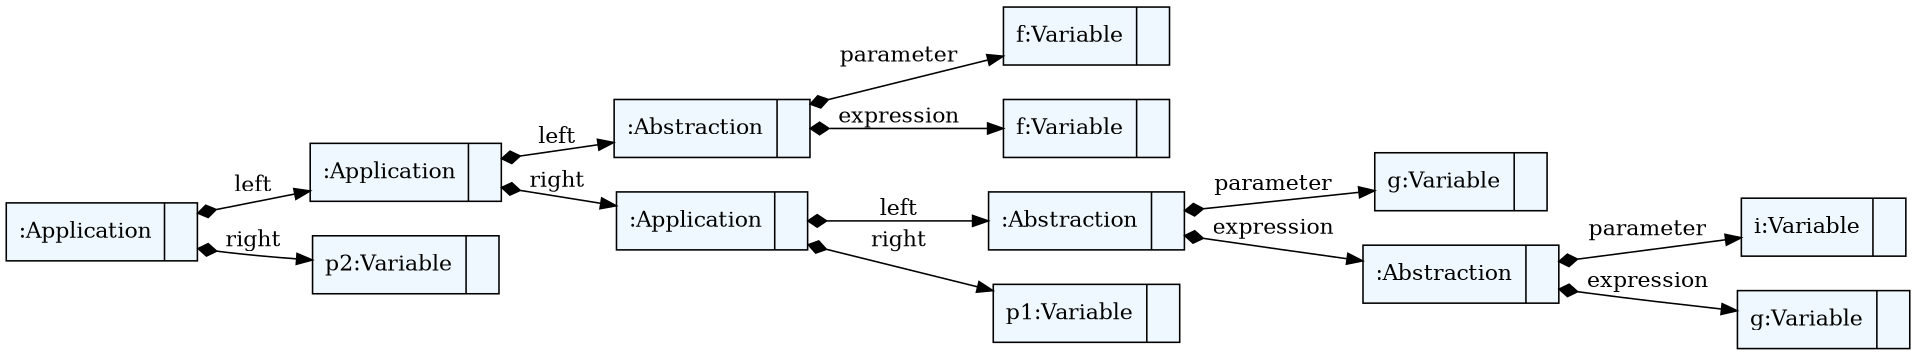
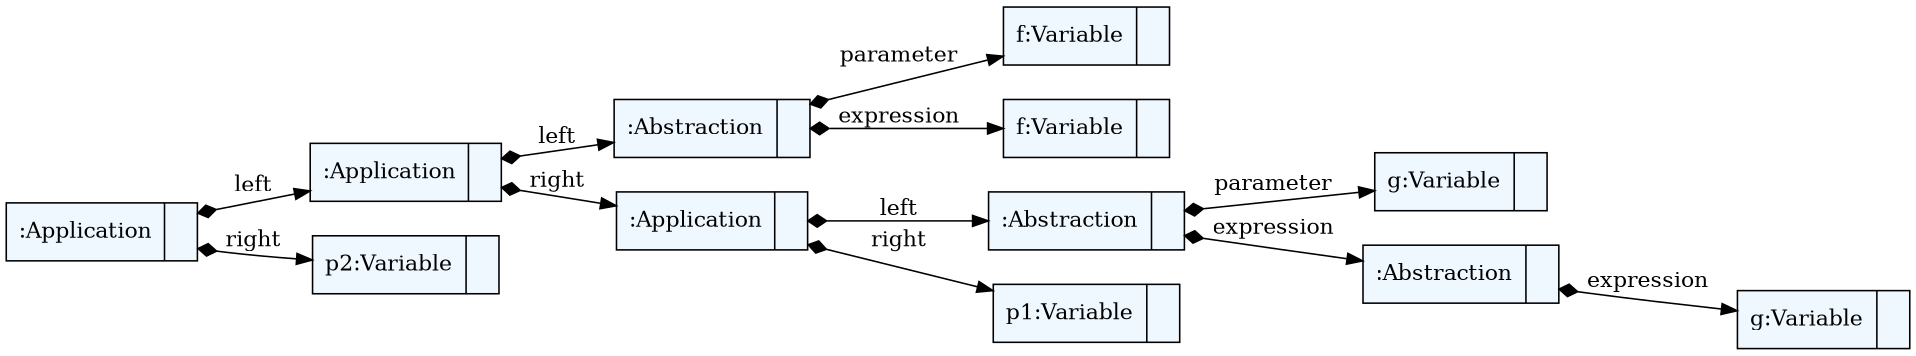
(1824, 227) -> none
